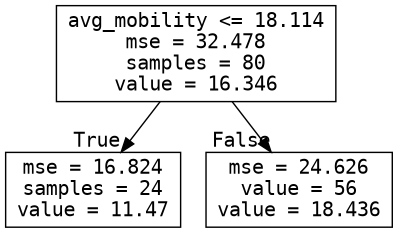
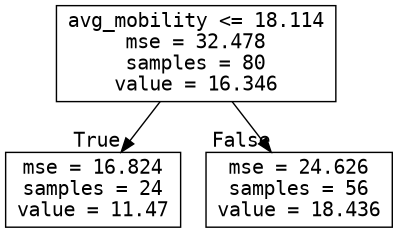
(299, 190) -> (299, 190)
